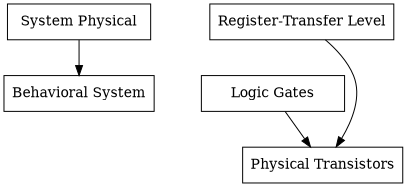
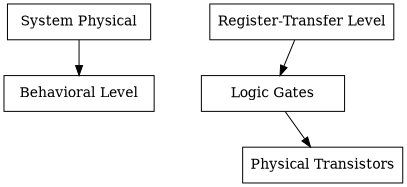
(356, 85) -> (289, 53)
(79, 93) -> (79, 93)
